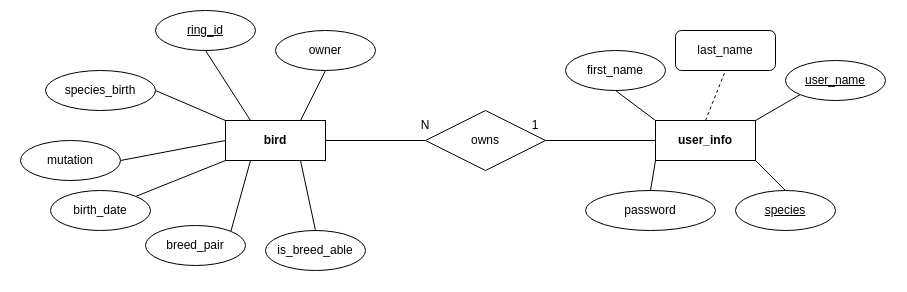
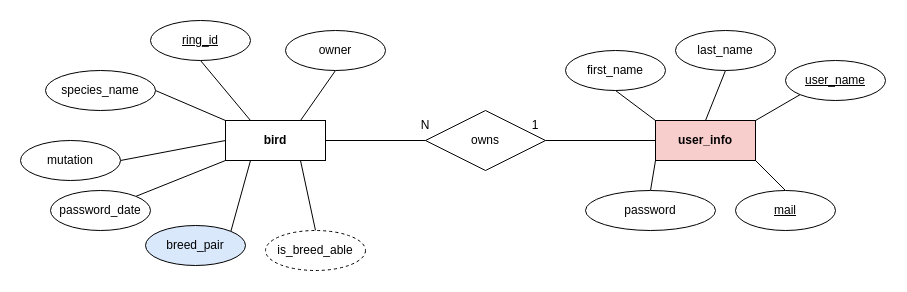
(206, 31) -> (201, 41)
(326, 51) -> (336, 51)
(726, 51) -> (726, 51)
(101, 91) -> (101, 91)
(716, 95) -> (716, 95)
(706, 141) -> (706, 141)
(101, 211) -> (101, 211)
(786, 211) -> (786, 211)
(196, 246) -> (196, 246)
(316, 251) -> (316, 251)
